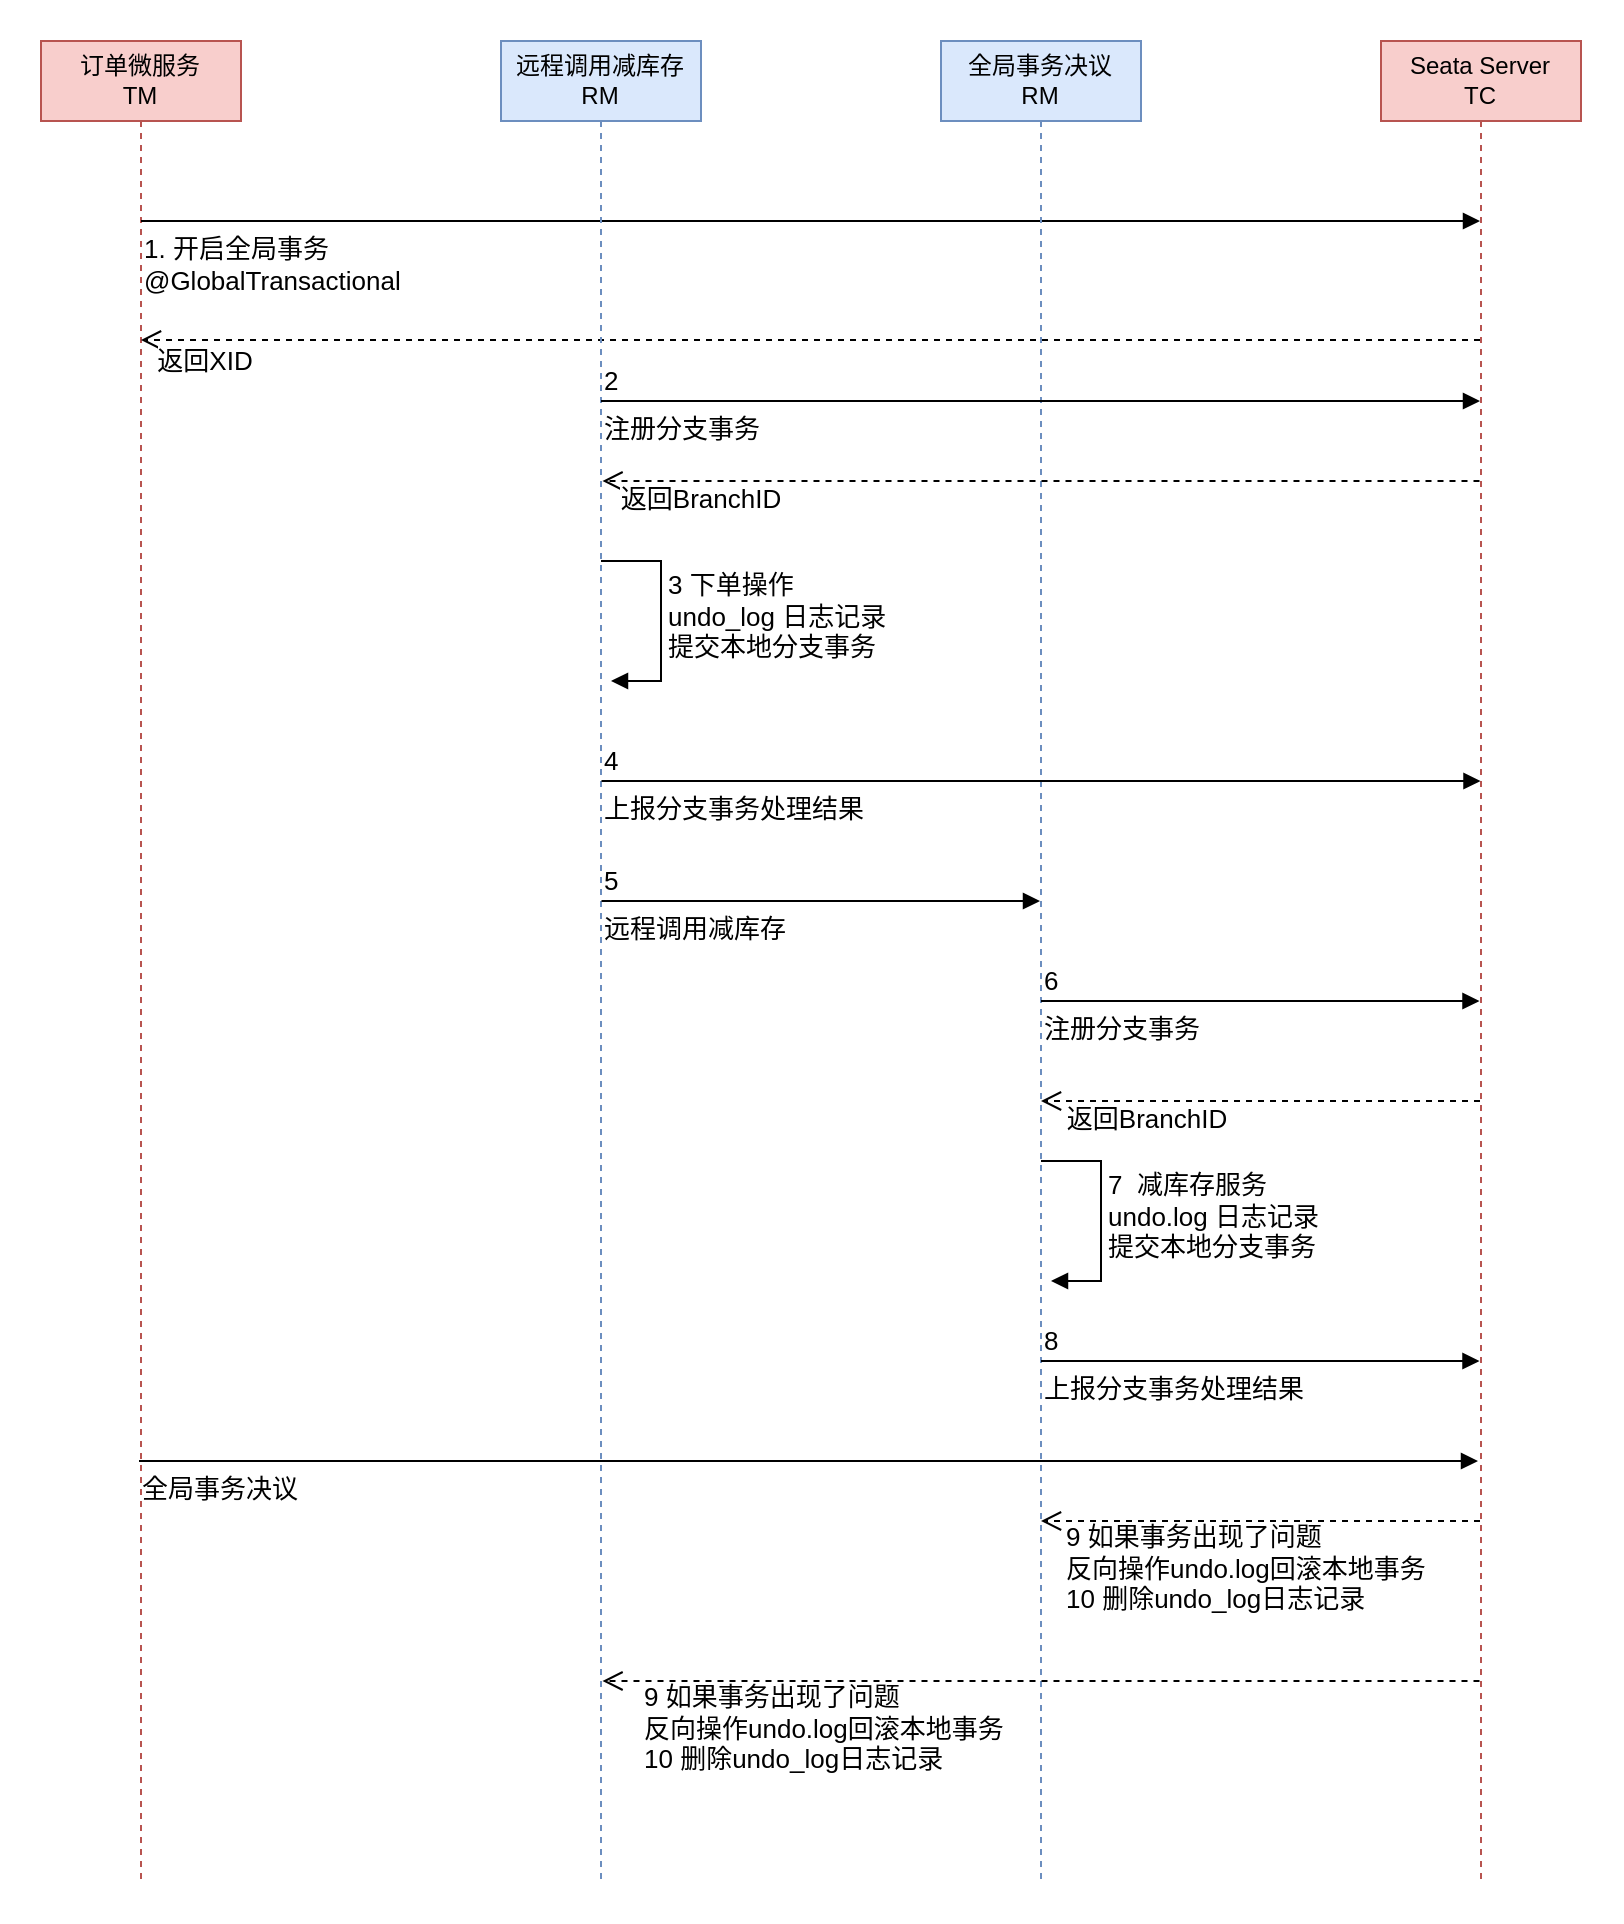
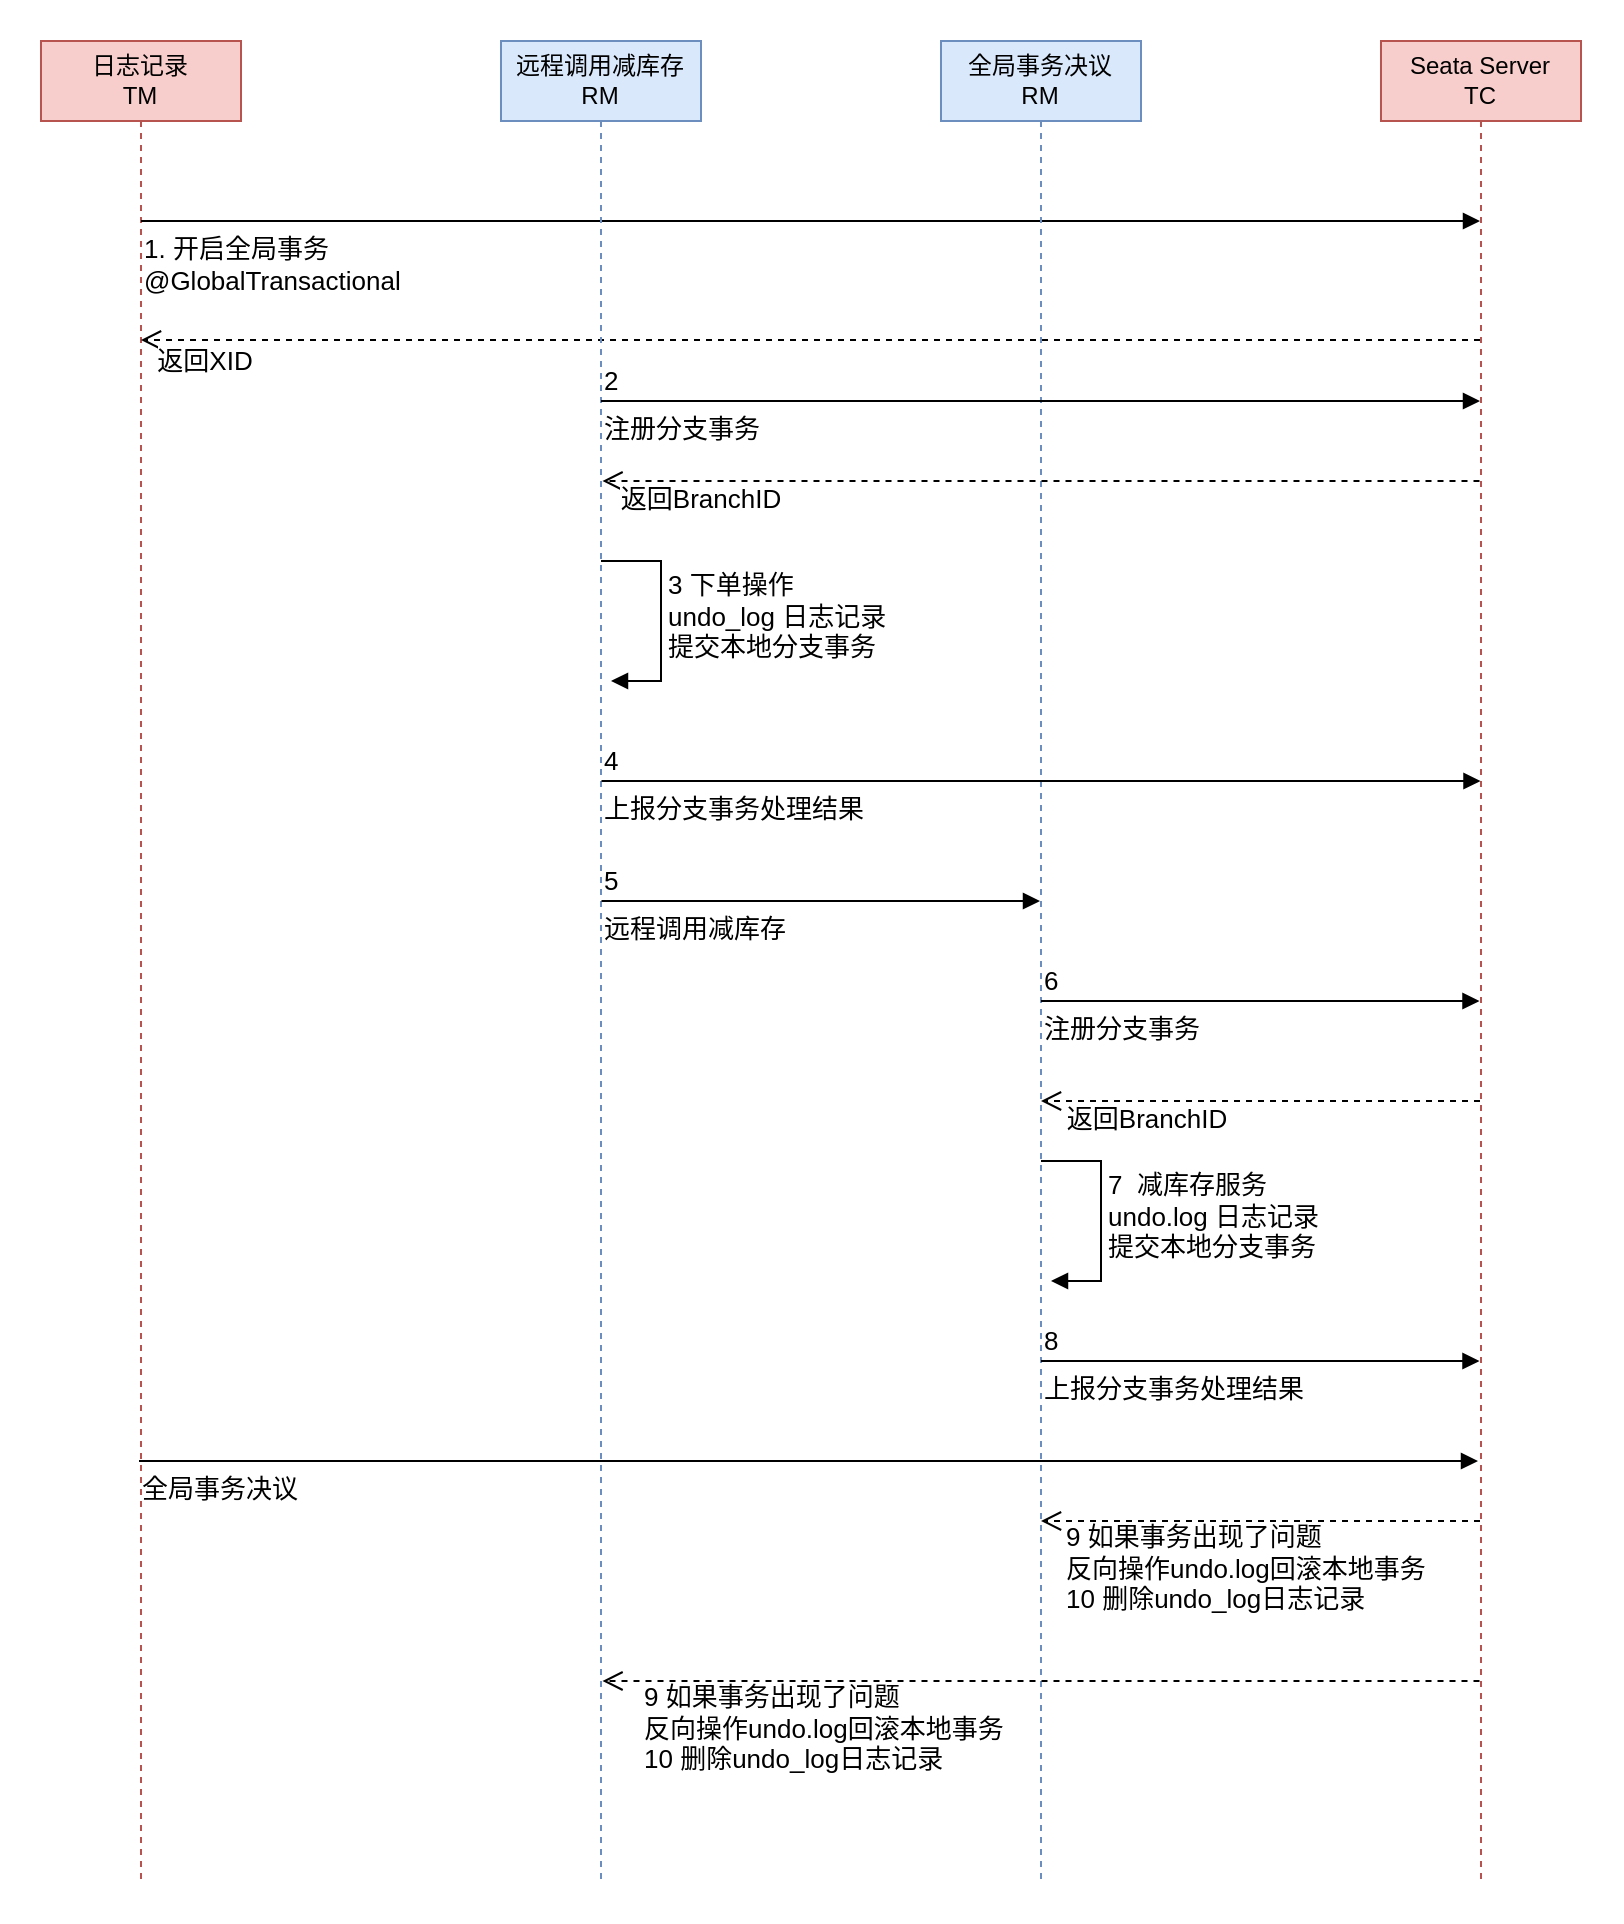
(141, 81) -> (141, 81)
